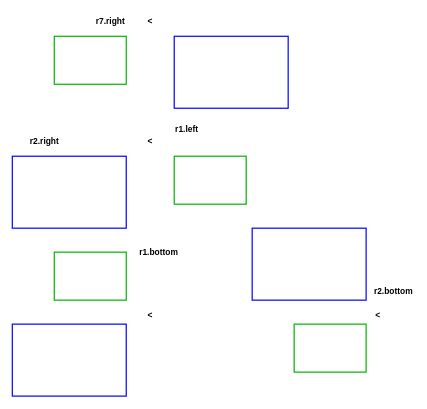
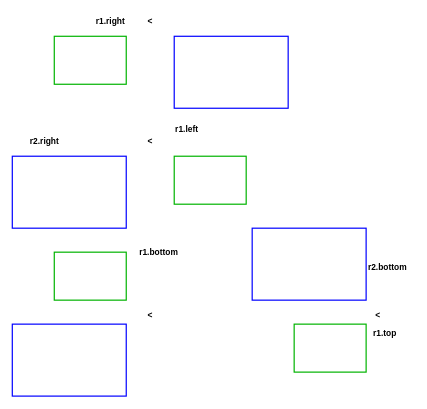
(111, 21) -> (111, 21)
(396, 291) -> (390, 267)
none -> (390, 333)
